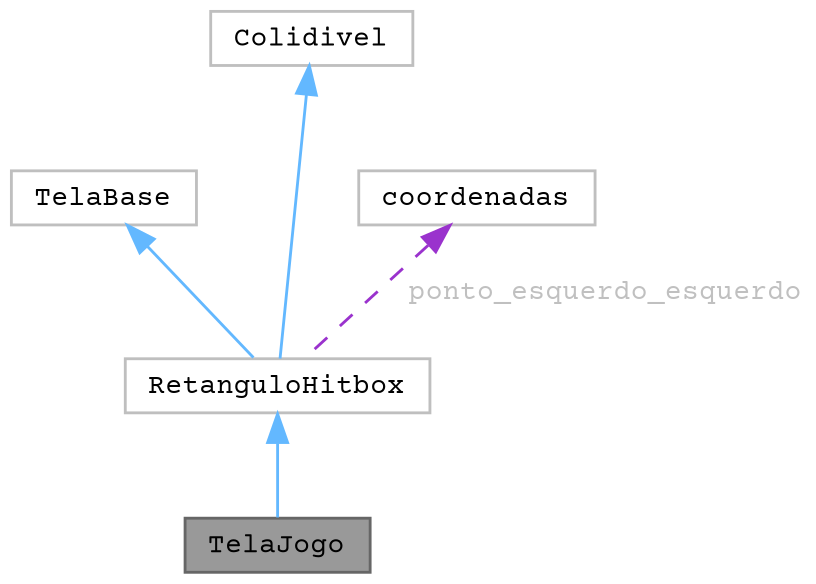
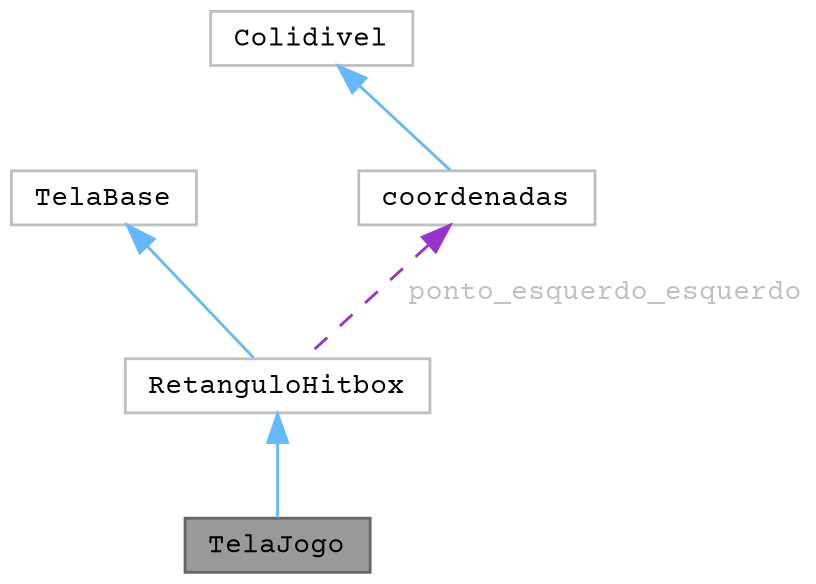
(293, 227) -> (405, 128)
